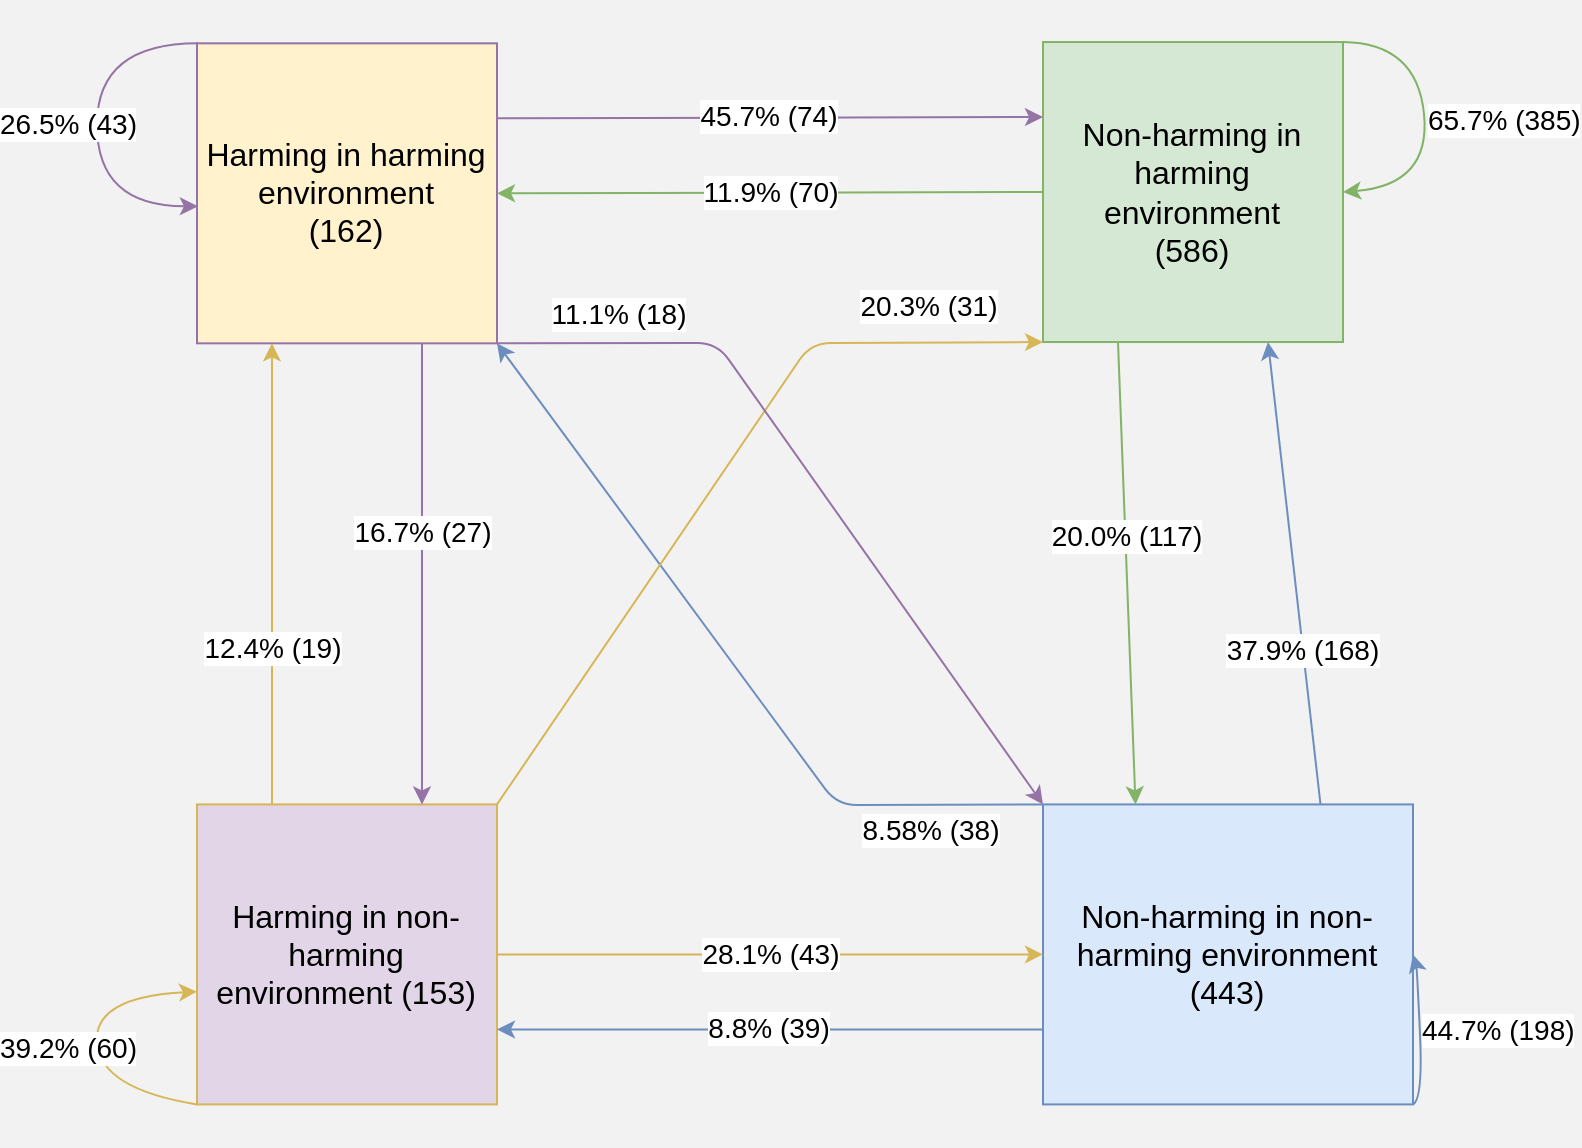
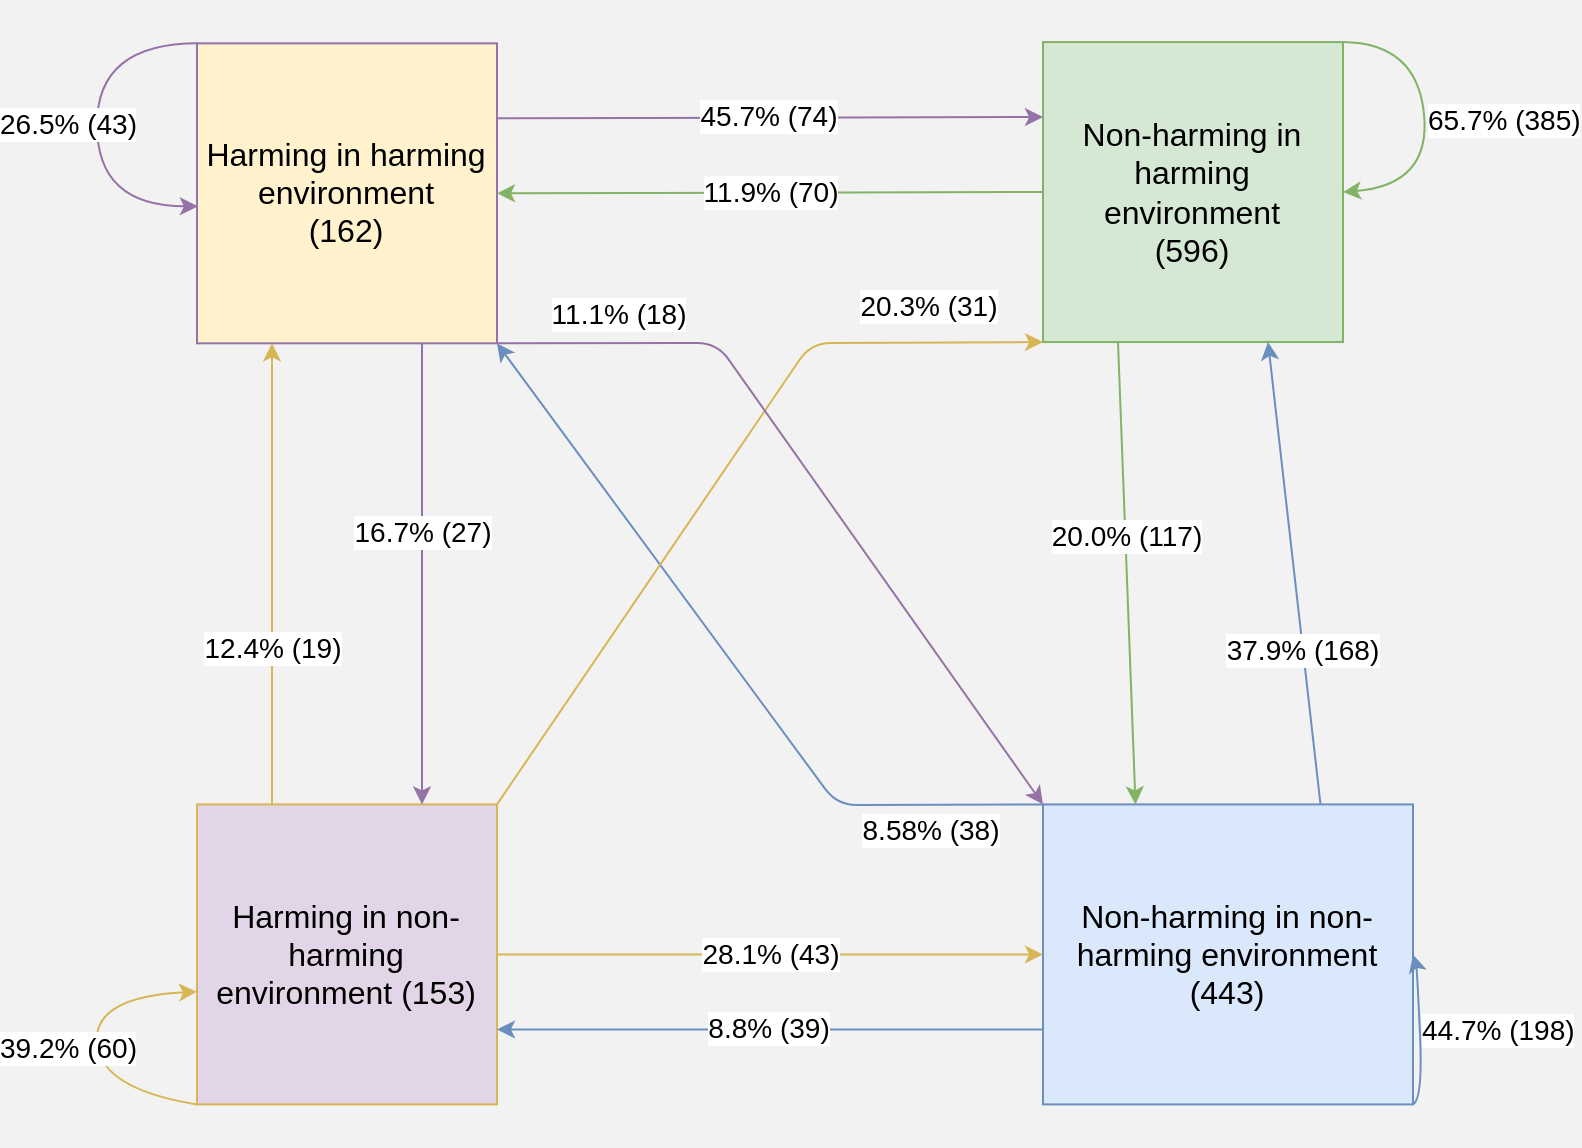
(1193, 193) -> (1193, 193)
